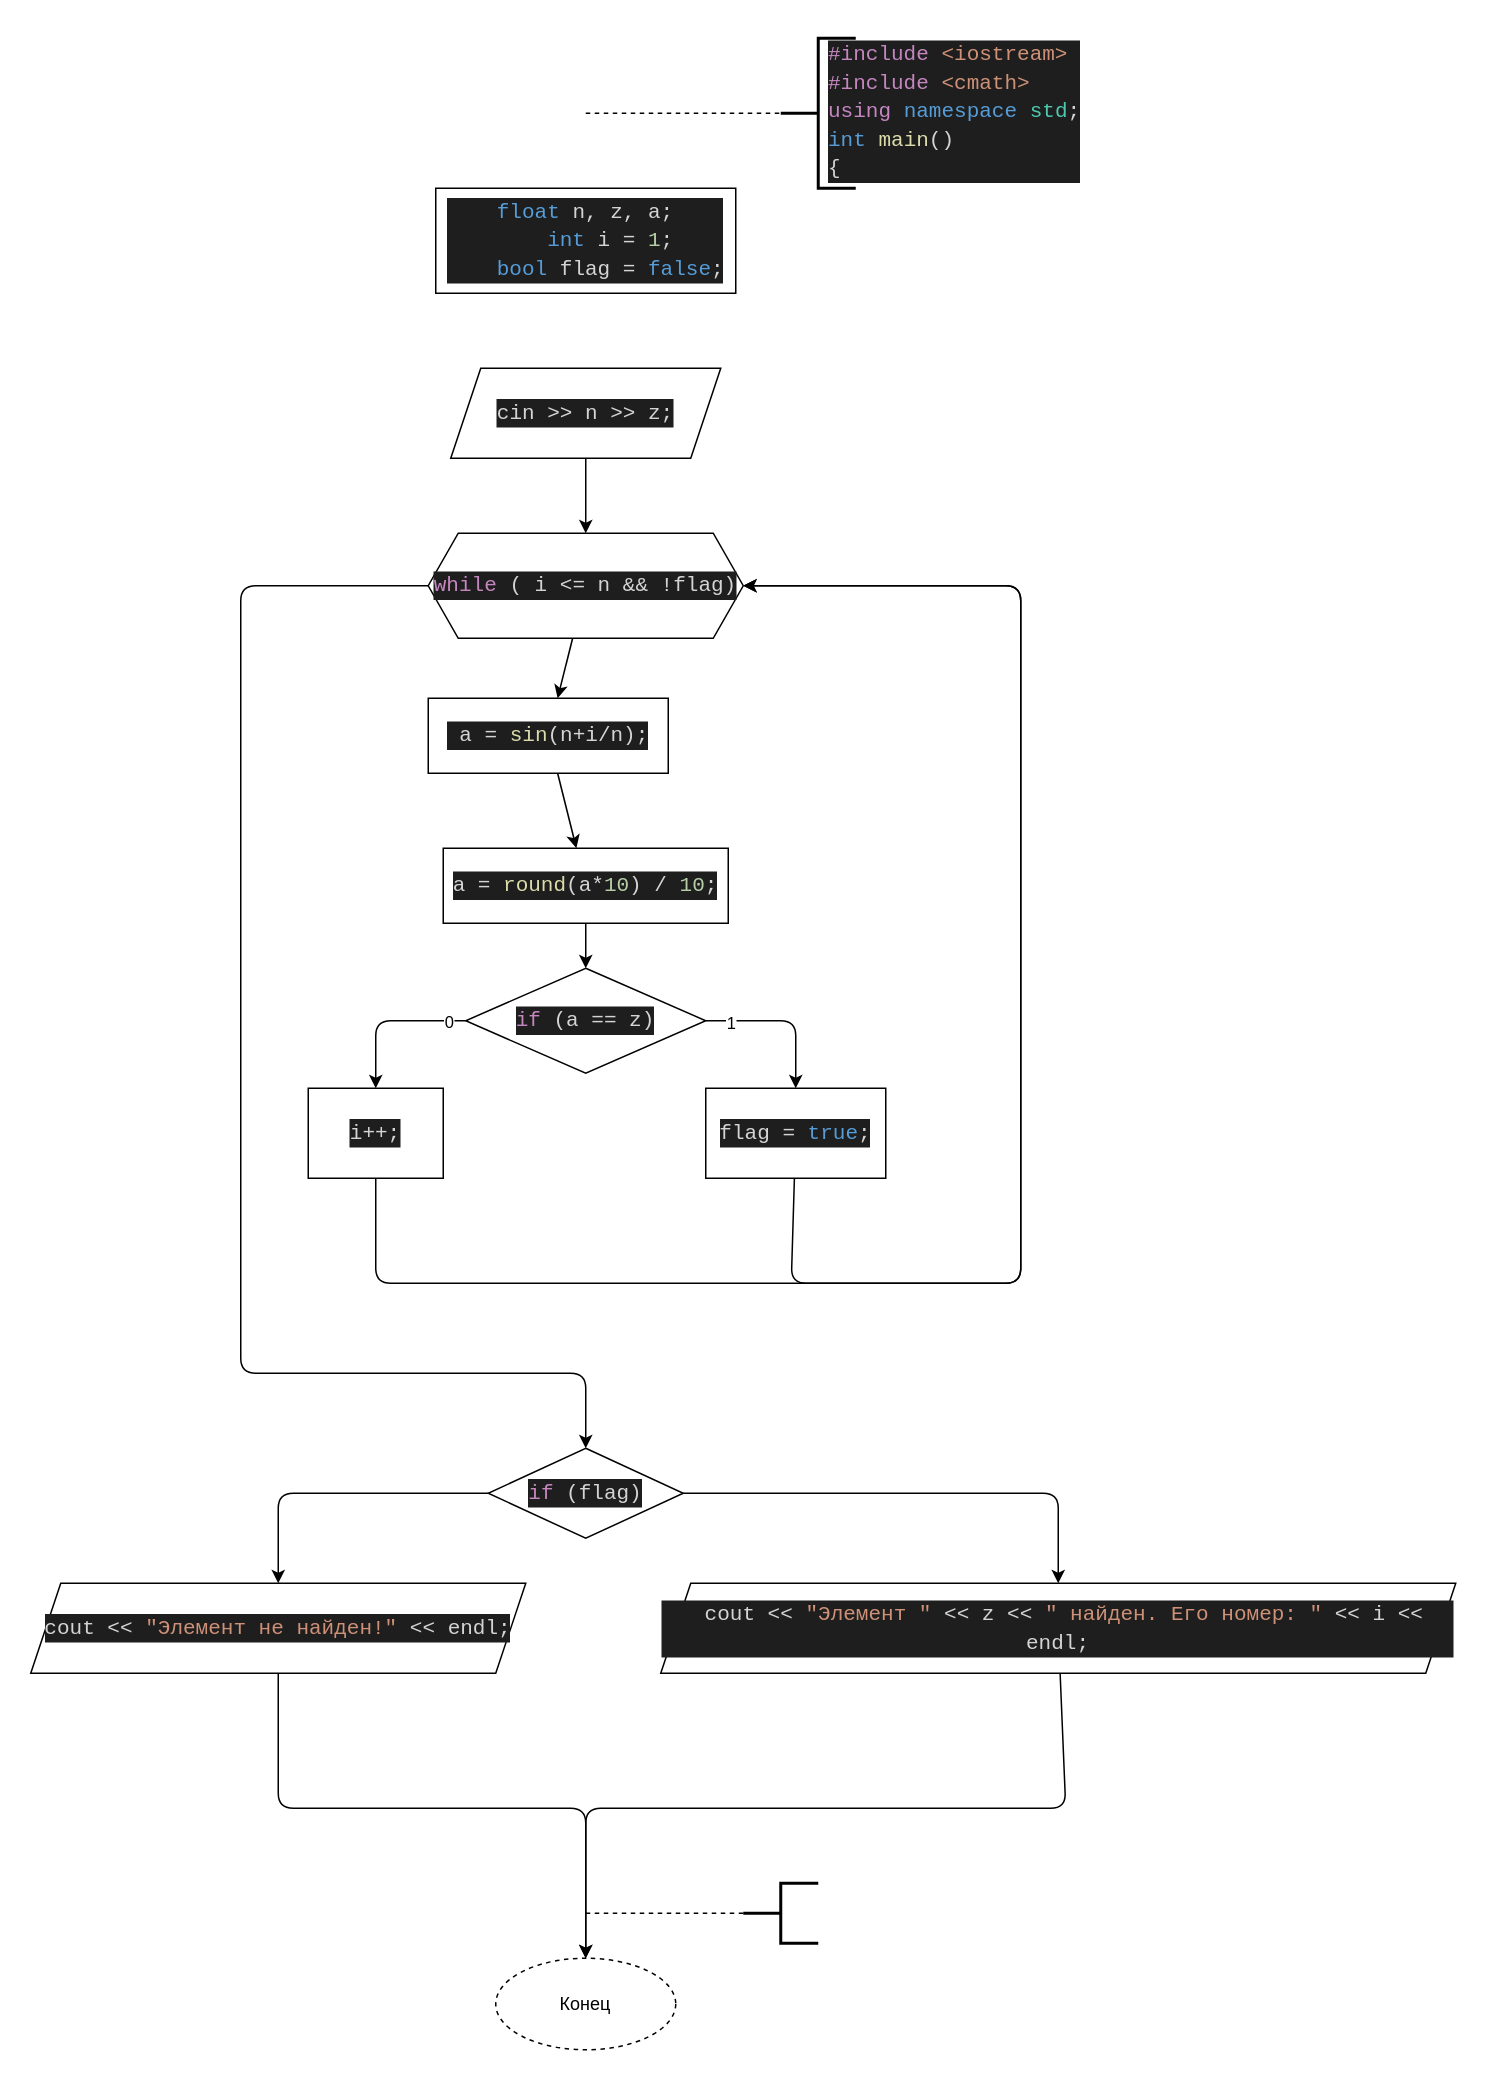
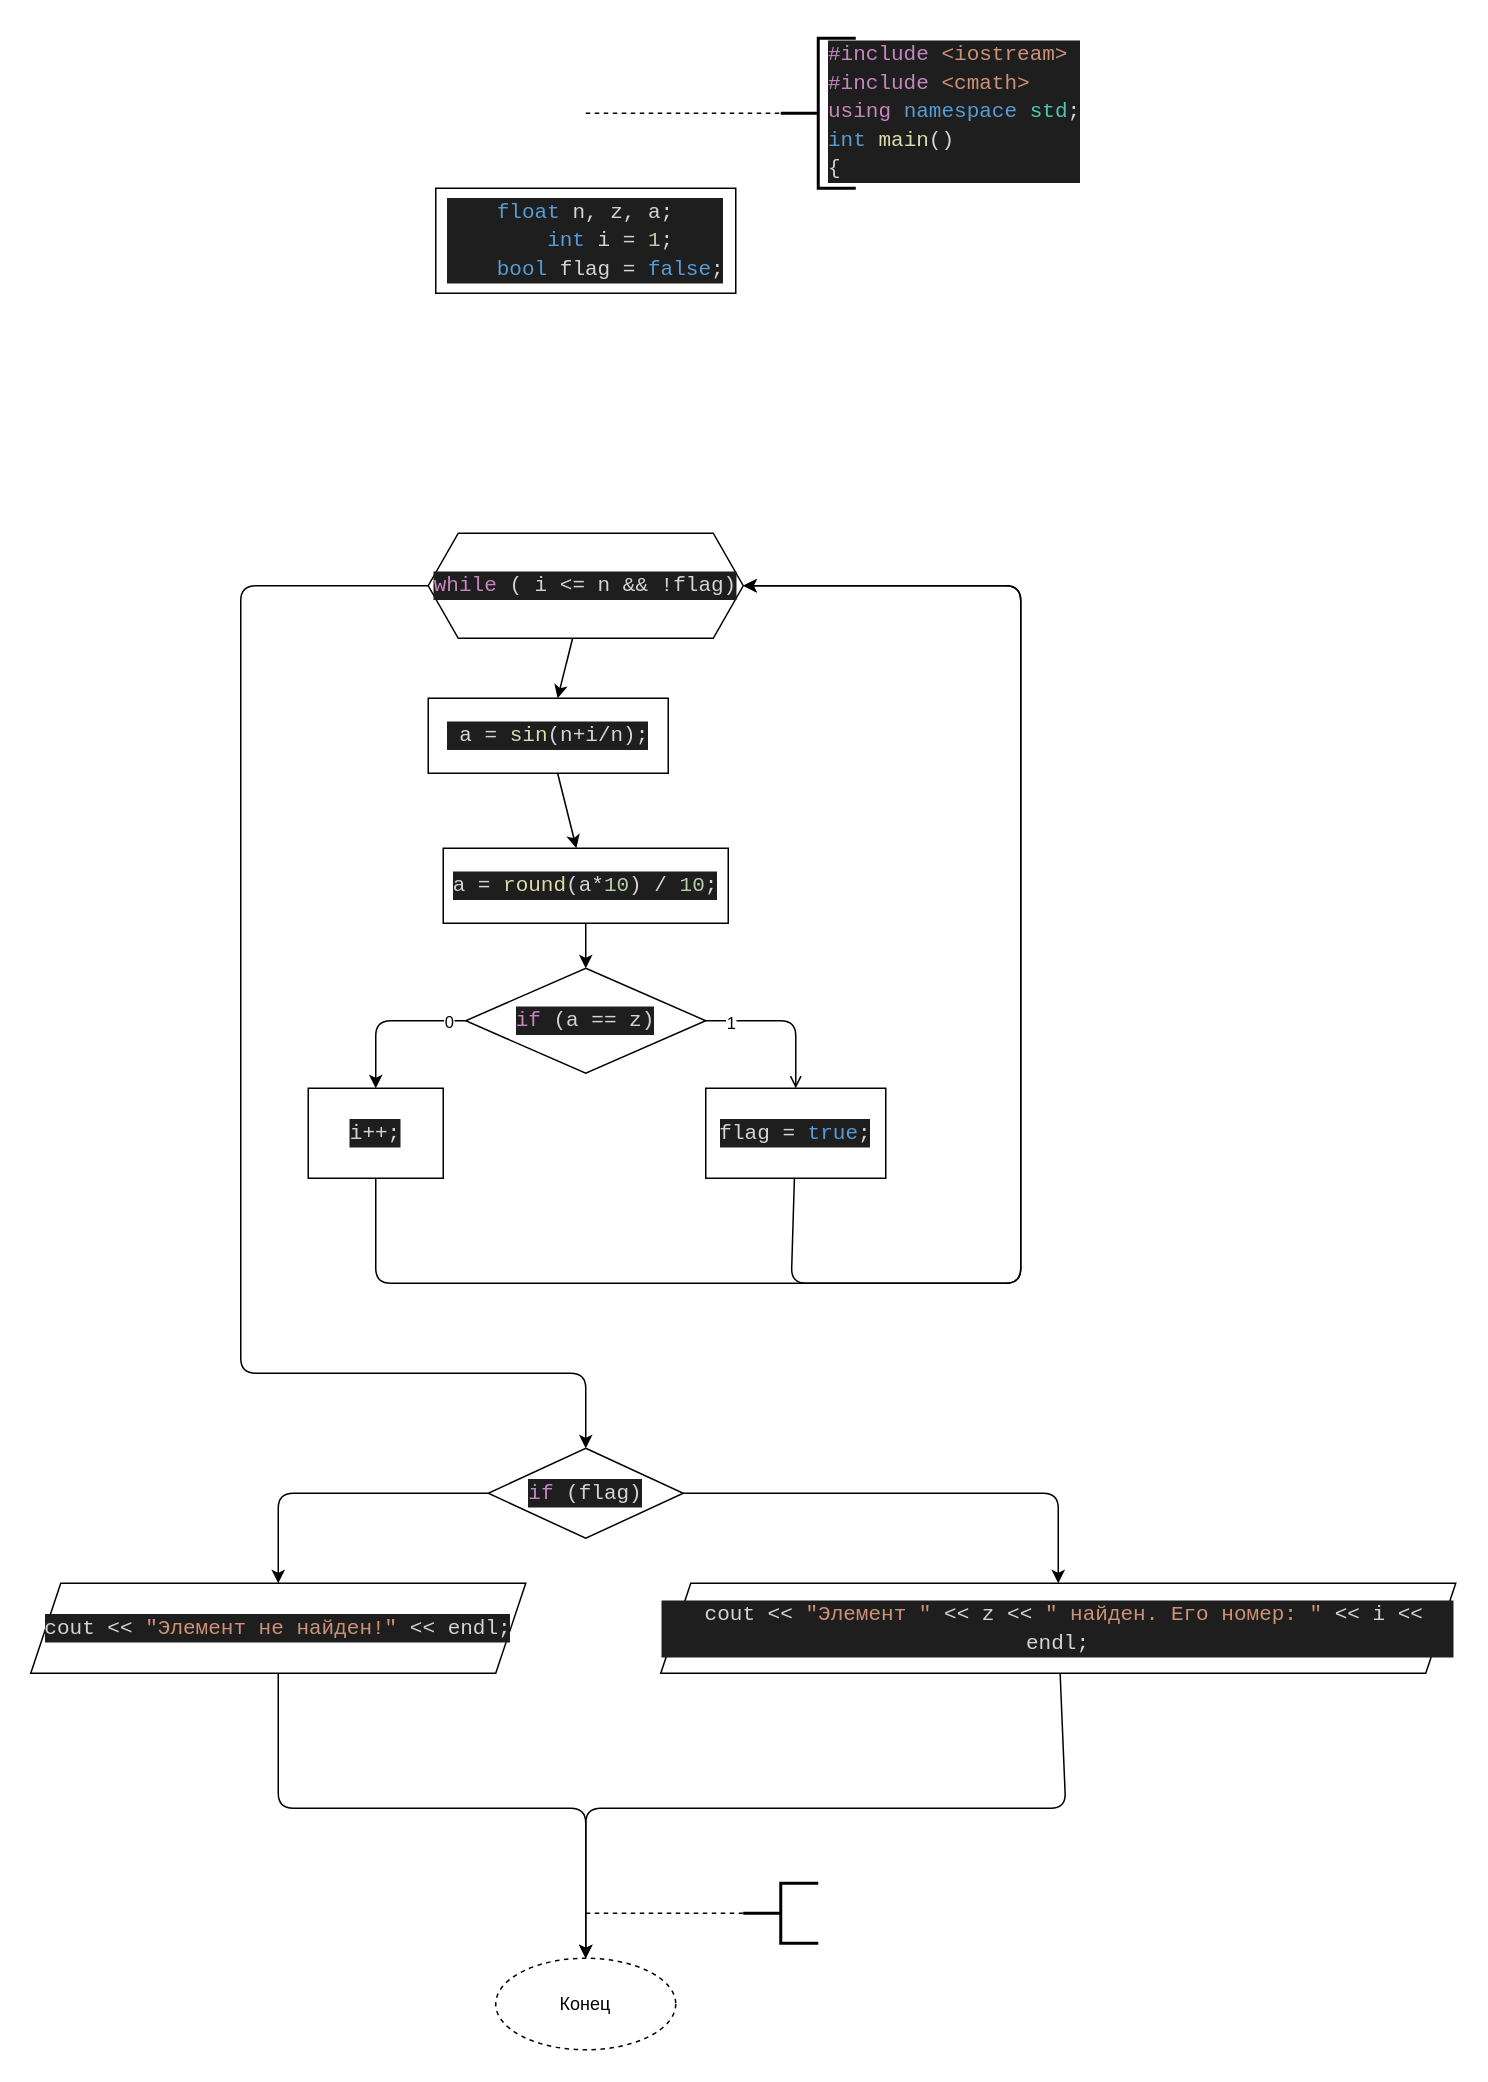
(586, 413) -> none
(586, 490) -> none
(796, 1077) -> (796, 1079)
